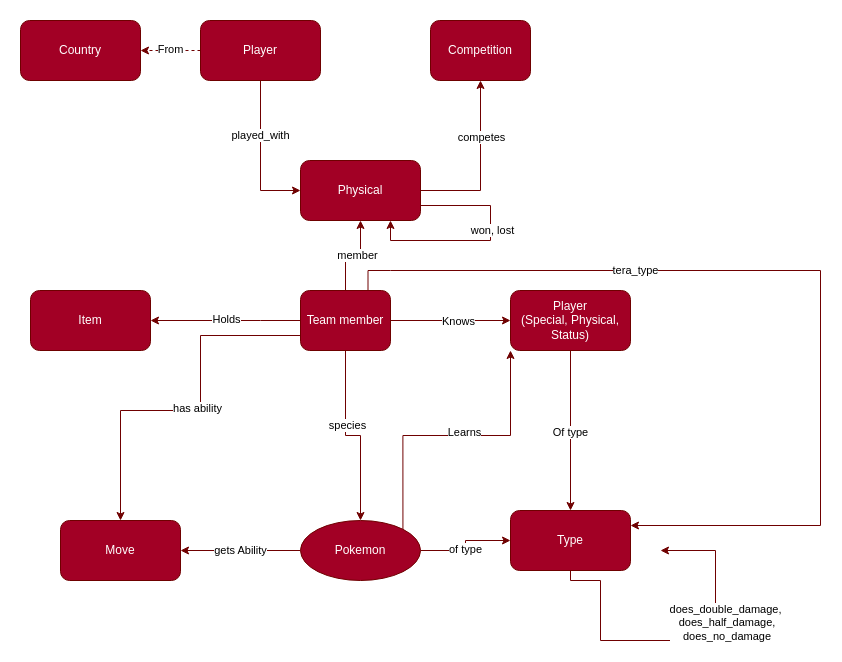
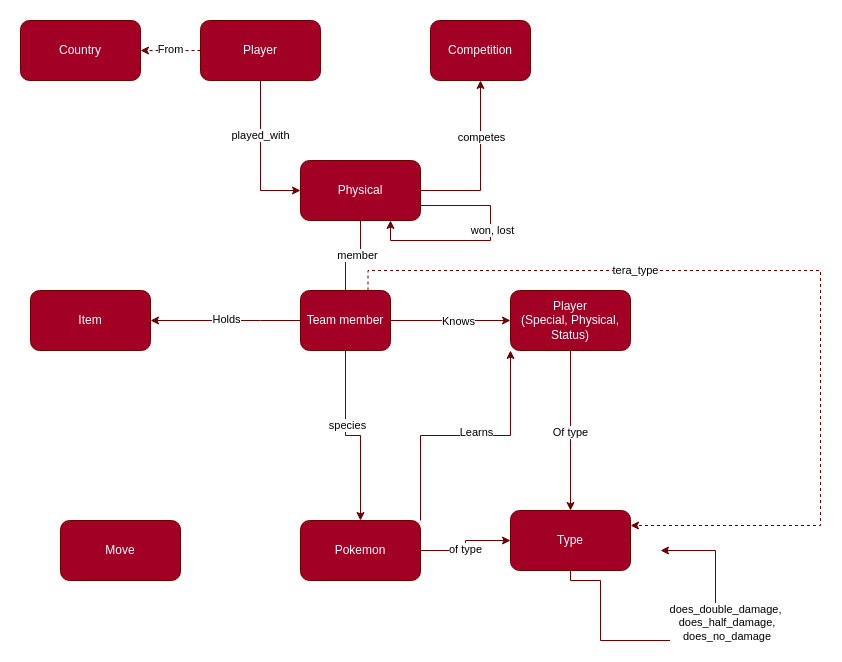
(361, 228) -> (361, 226)
(821, 407) -> (821, 407)
(197, 411) -> none
(244, 551) -> none
(361, 551) -> (361, 551)
